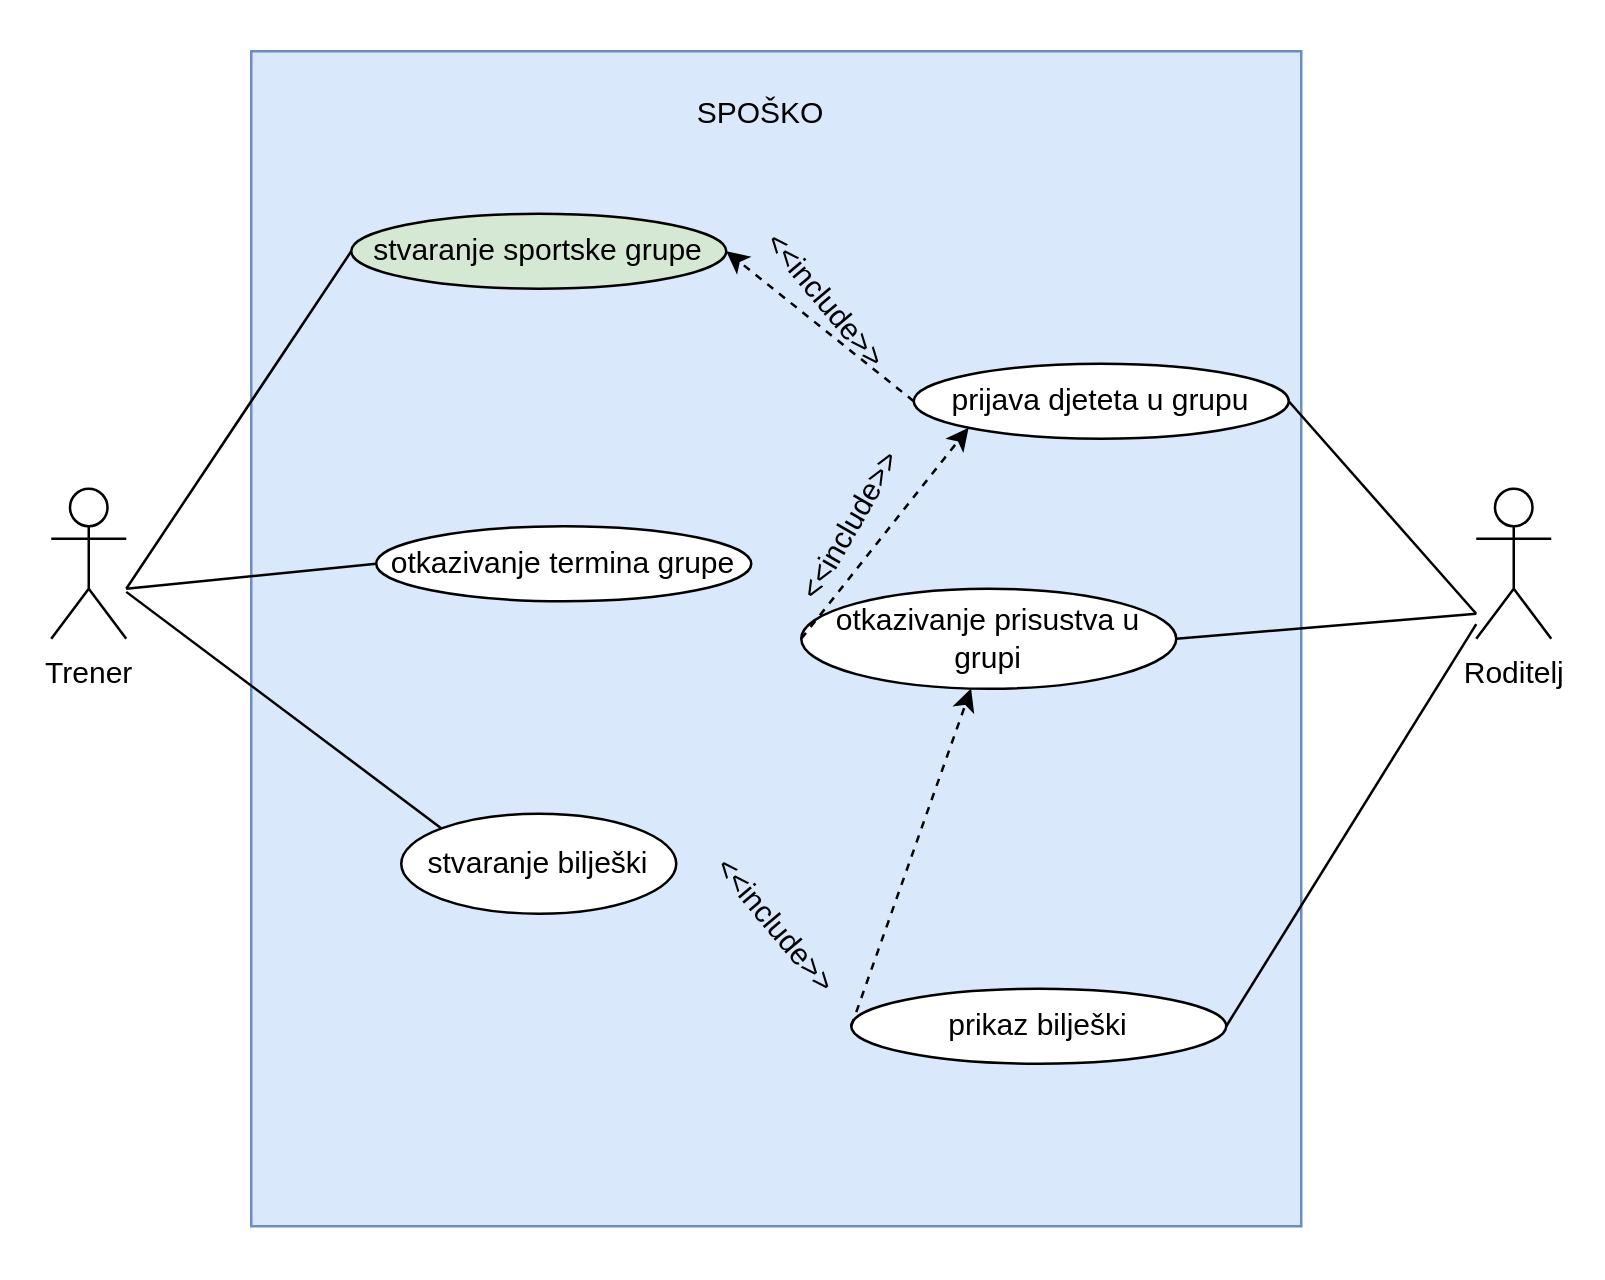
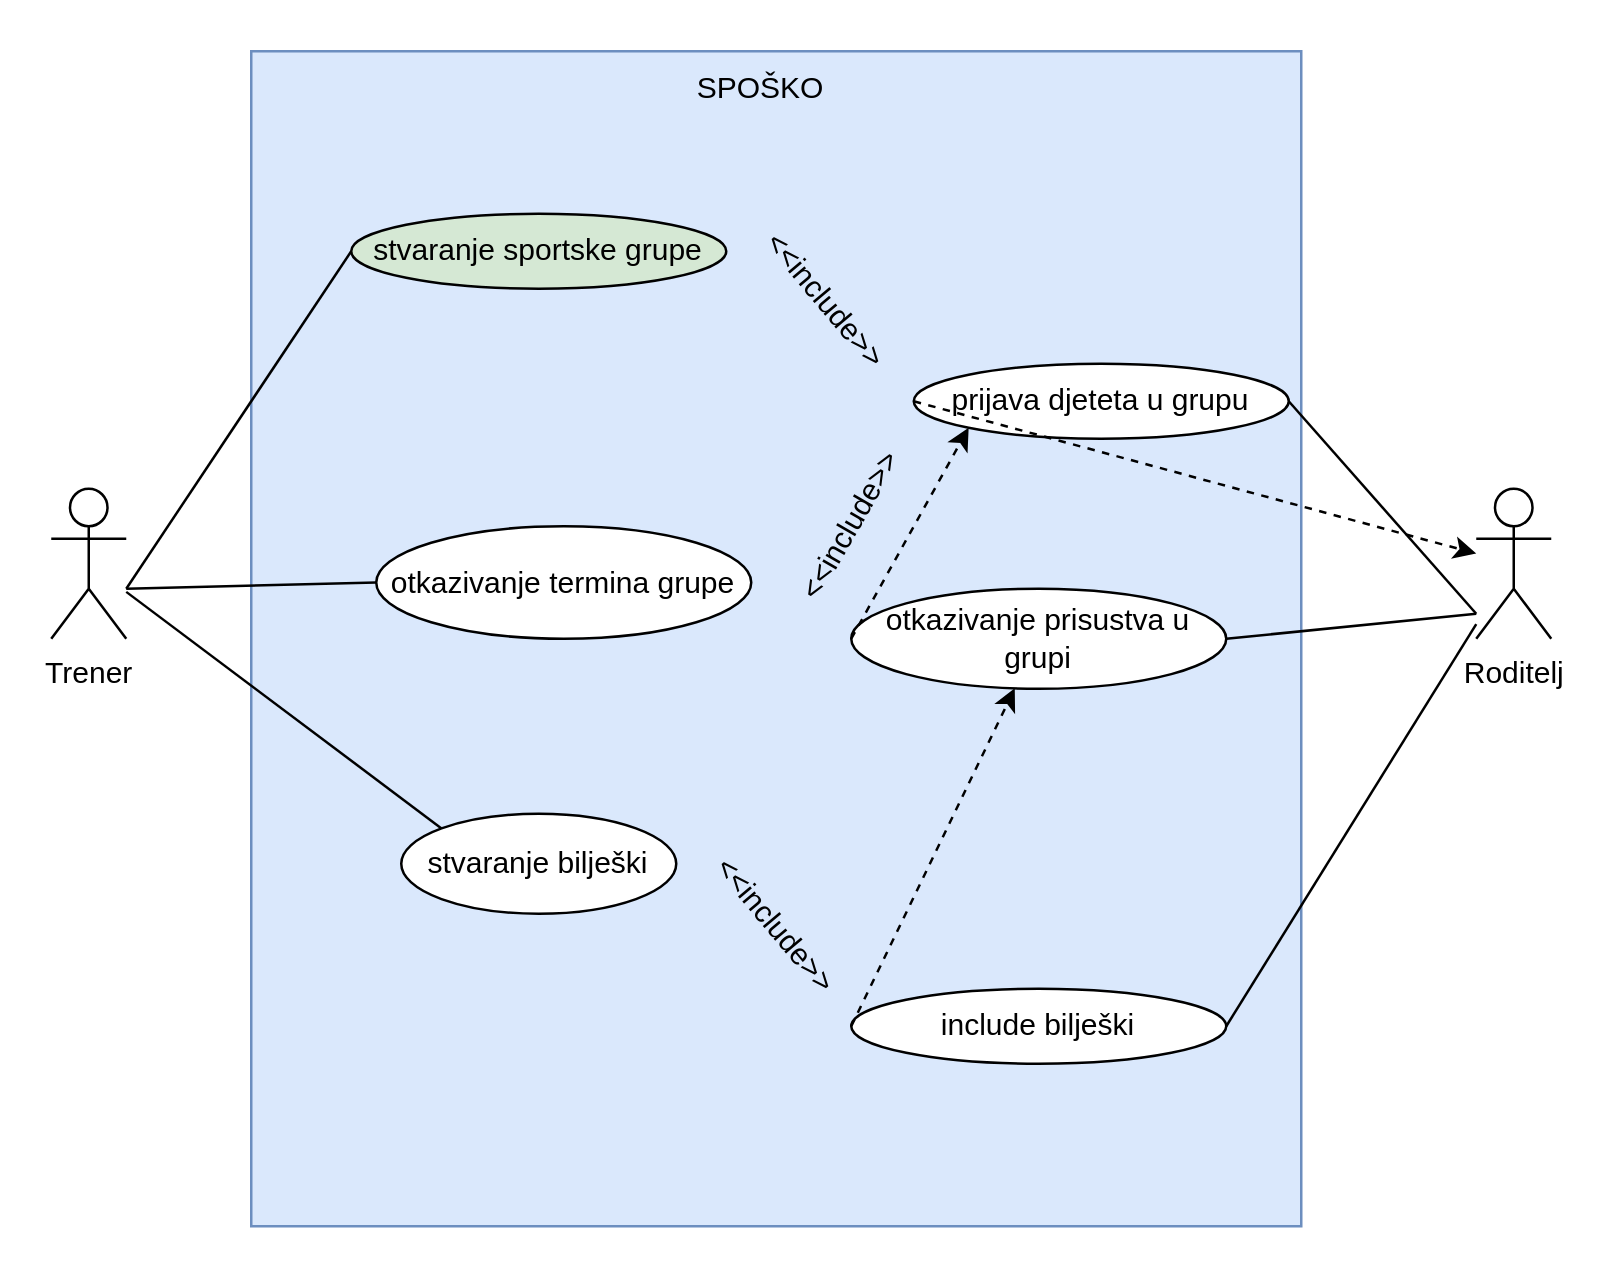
(761, 114) -> (761, 89)
(826, 331) -> (1223, 485)
(564, 564) -> (564, 583)
(989, 639) -> (1039, 639)
(1039, 1026) -> (1039, 1026)
